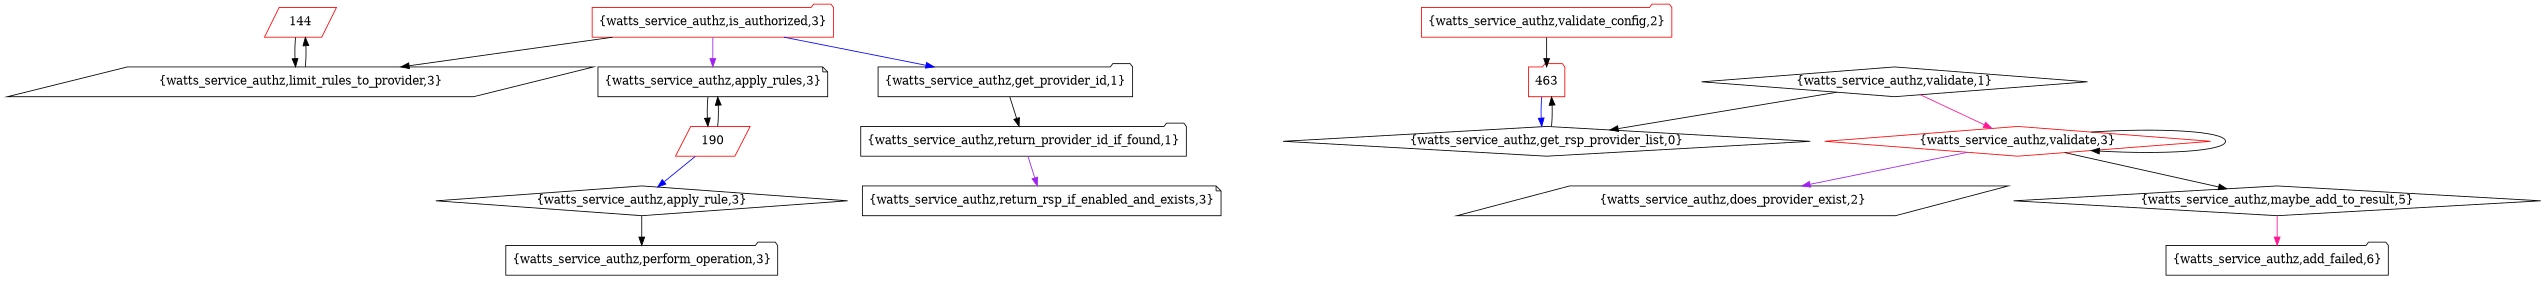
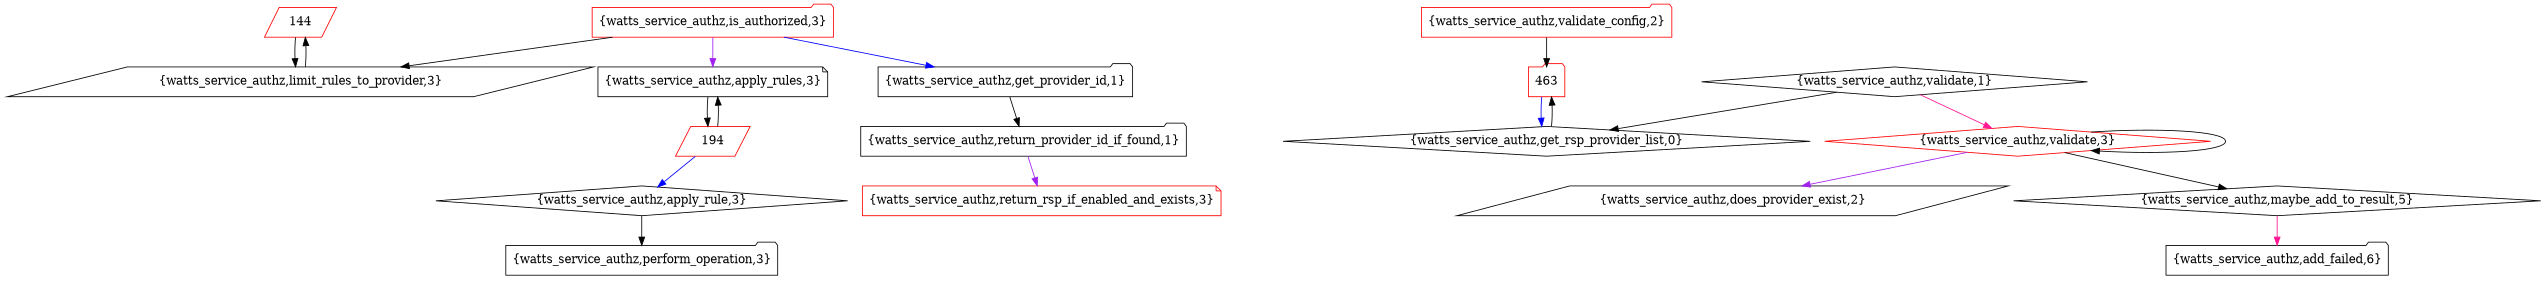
(713, 141) -> (713, 141)
(1042, 201) -> (1042, 201)
